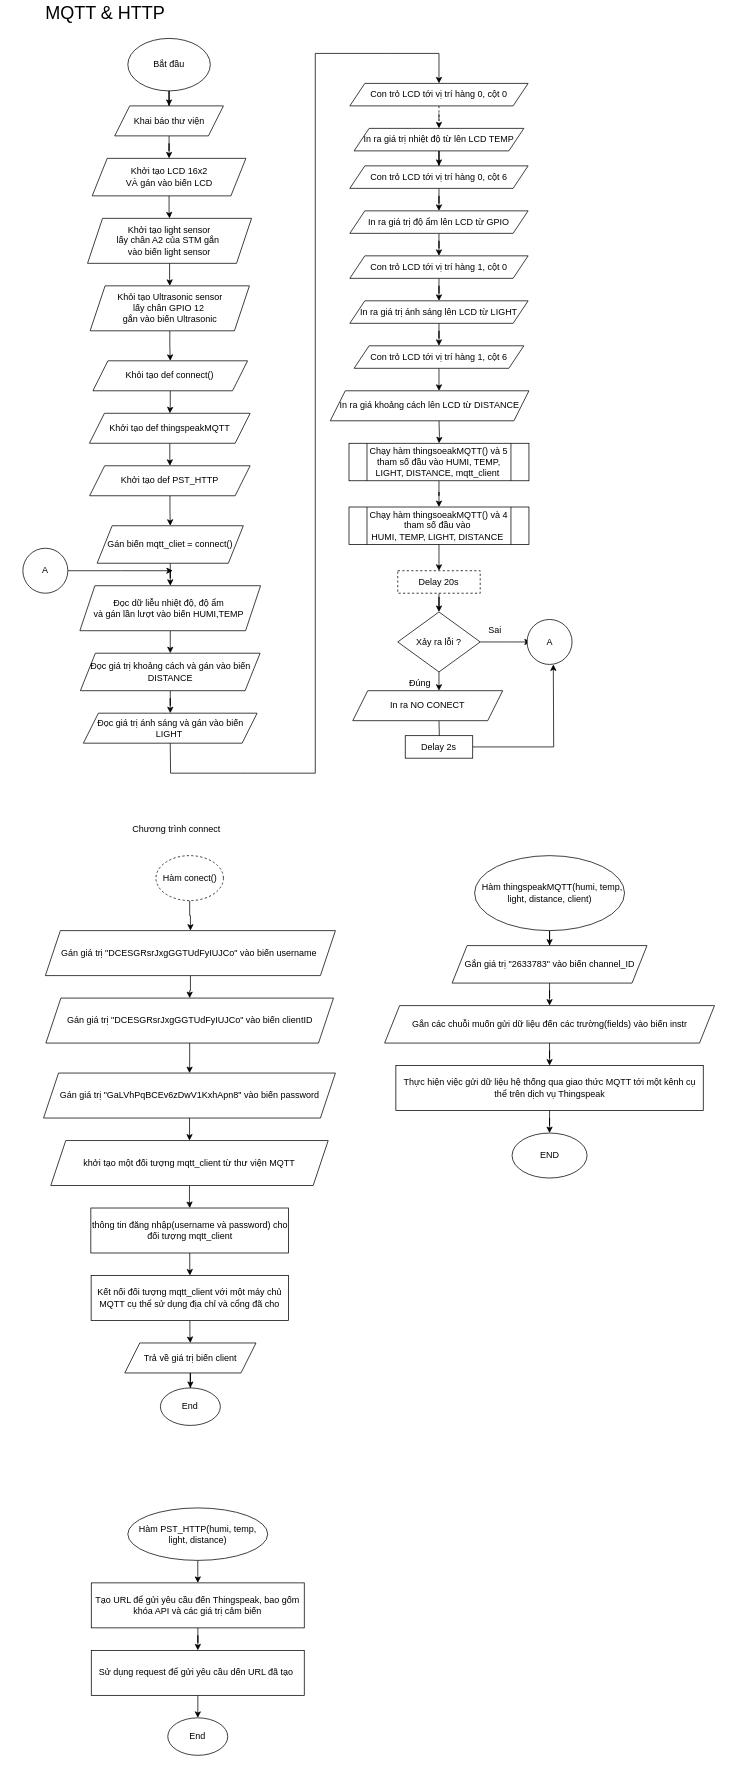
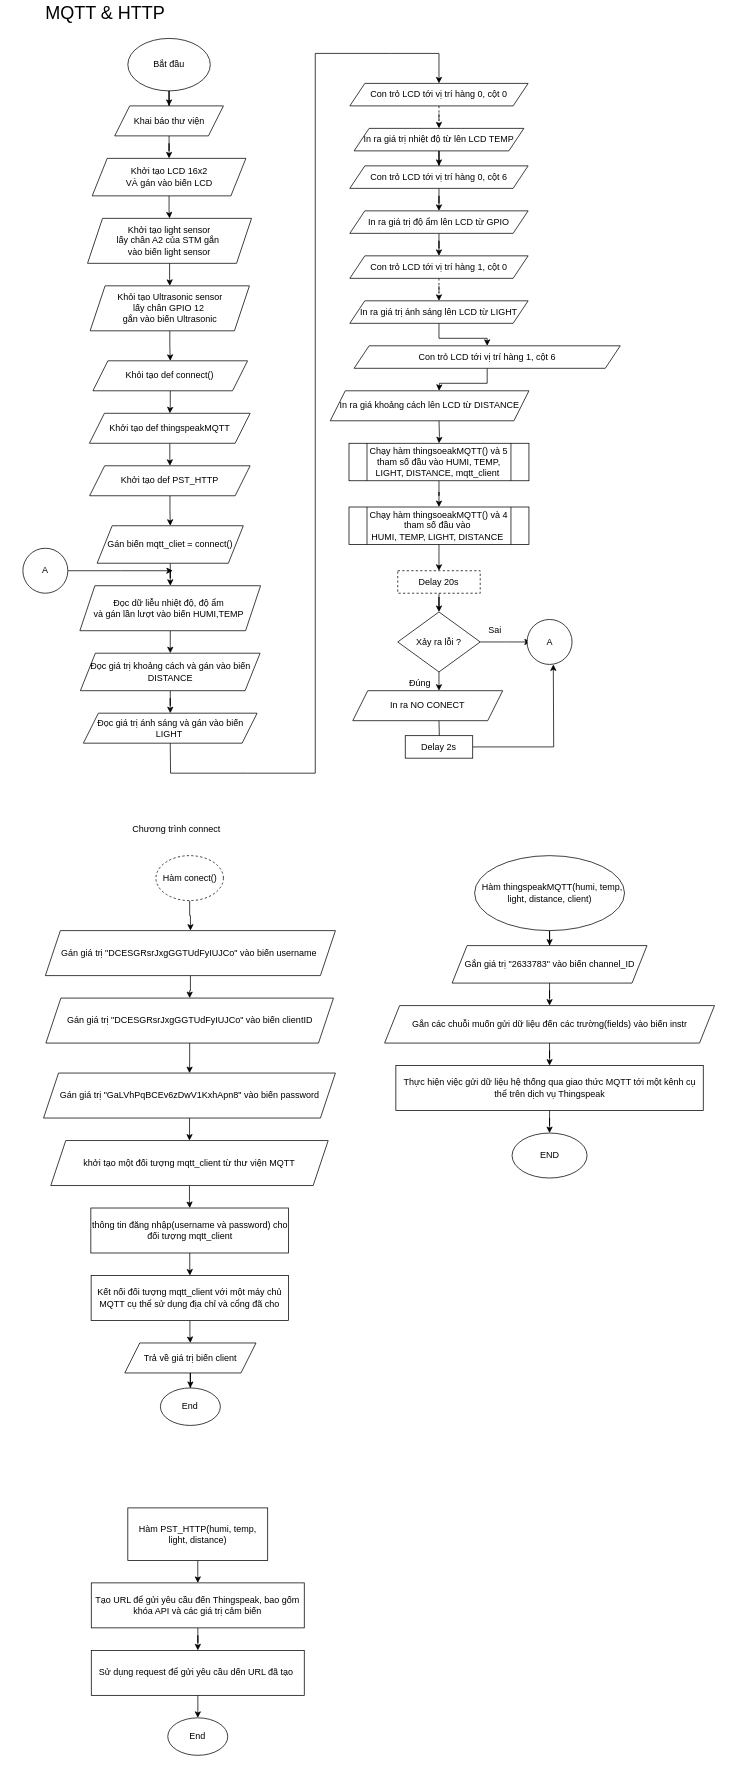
(439, 292) -> (439, 292)
(439, 357) -> (487, 357)
(198, 1534) -> (198, 1534)
